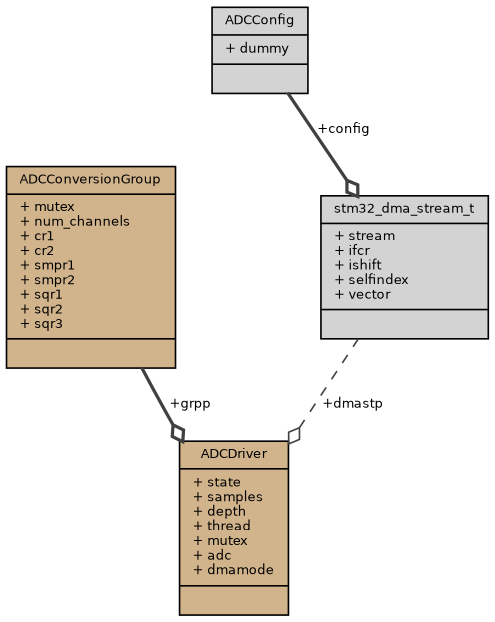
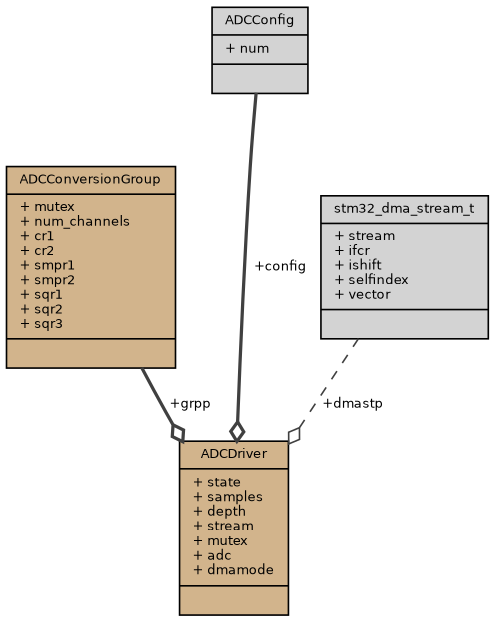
(258, 49) -> (248, 49)
(317, 136) -> (245, 257)
(223, 526) -> (223, 526)
